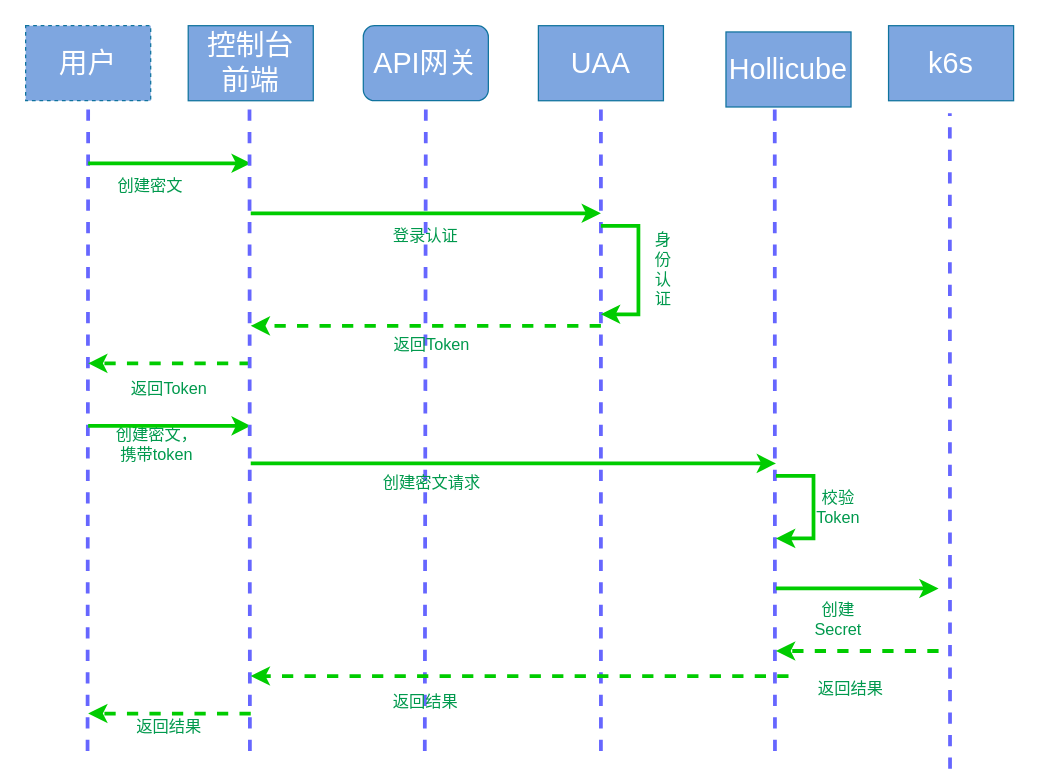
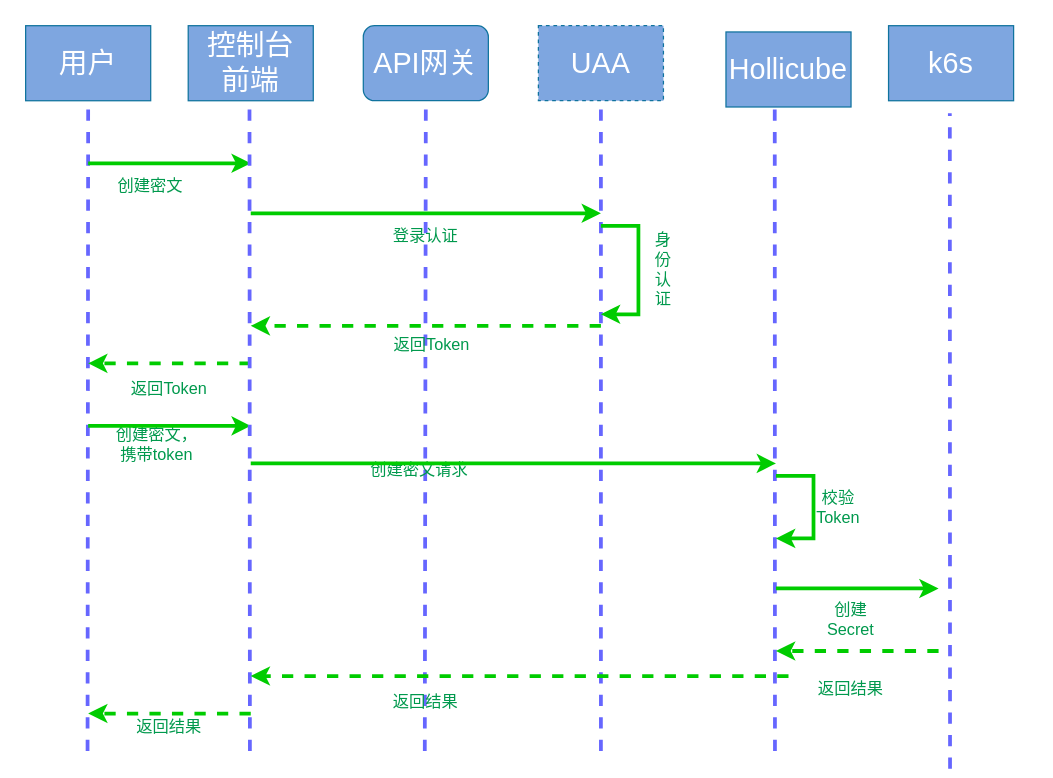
(88, 63) -> (88, 63)
(601, 63) -> (601, 63)
(432, 482) -> (419, 469)
(838, 619) -> (851, 619)
